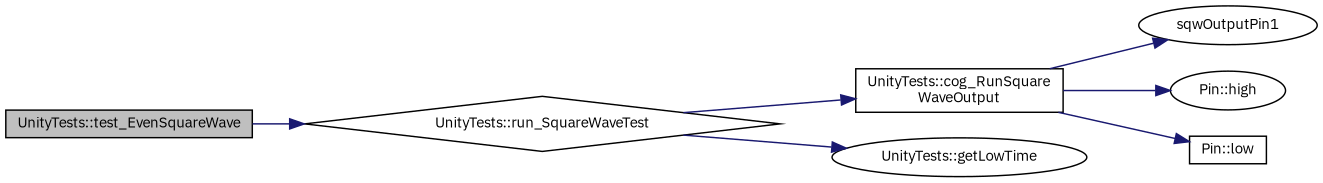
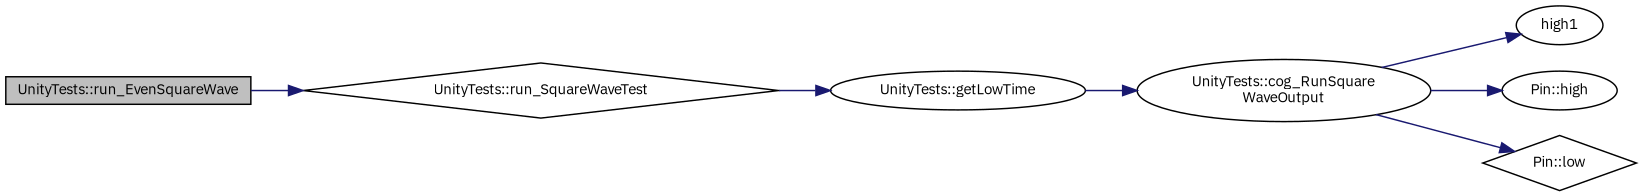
(1228, 25) -> (1560, 25)
(959, 91) -> (1284, 91)
(762, 106) -> (1104, 91)
(129, 124) -> (128, 91)
(1228, 150) -> (1560, 163)
